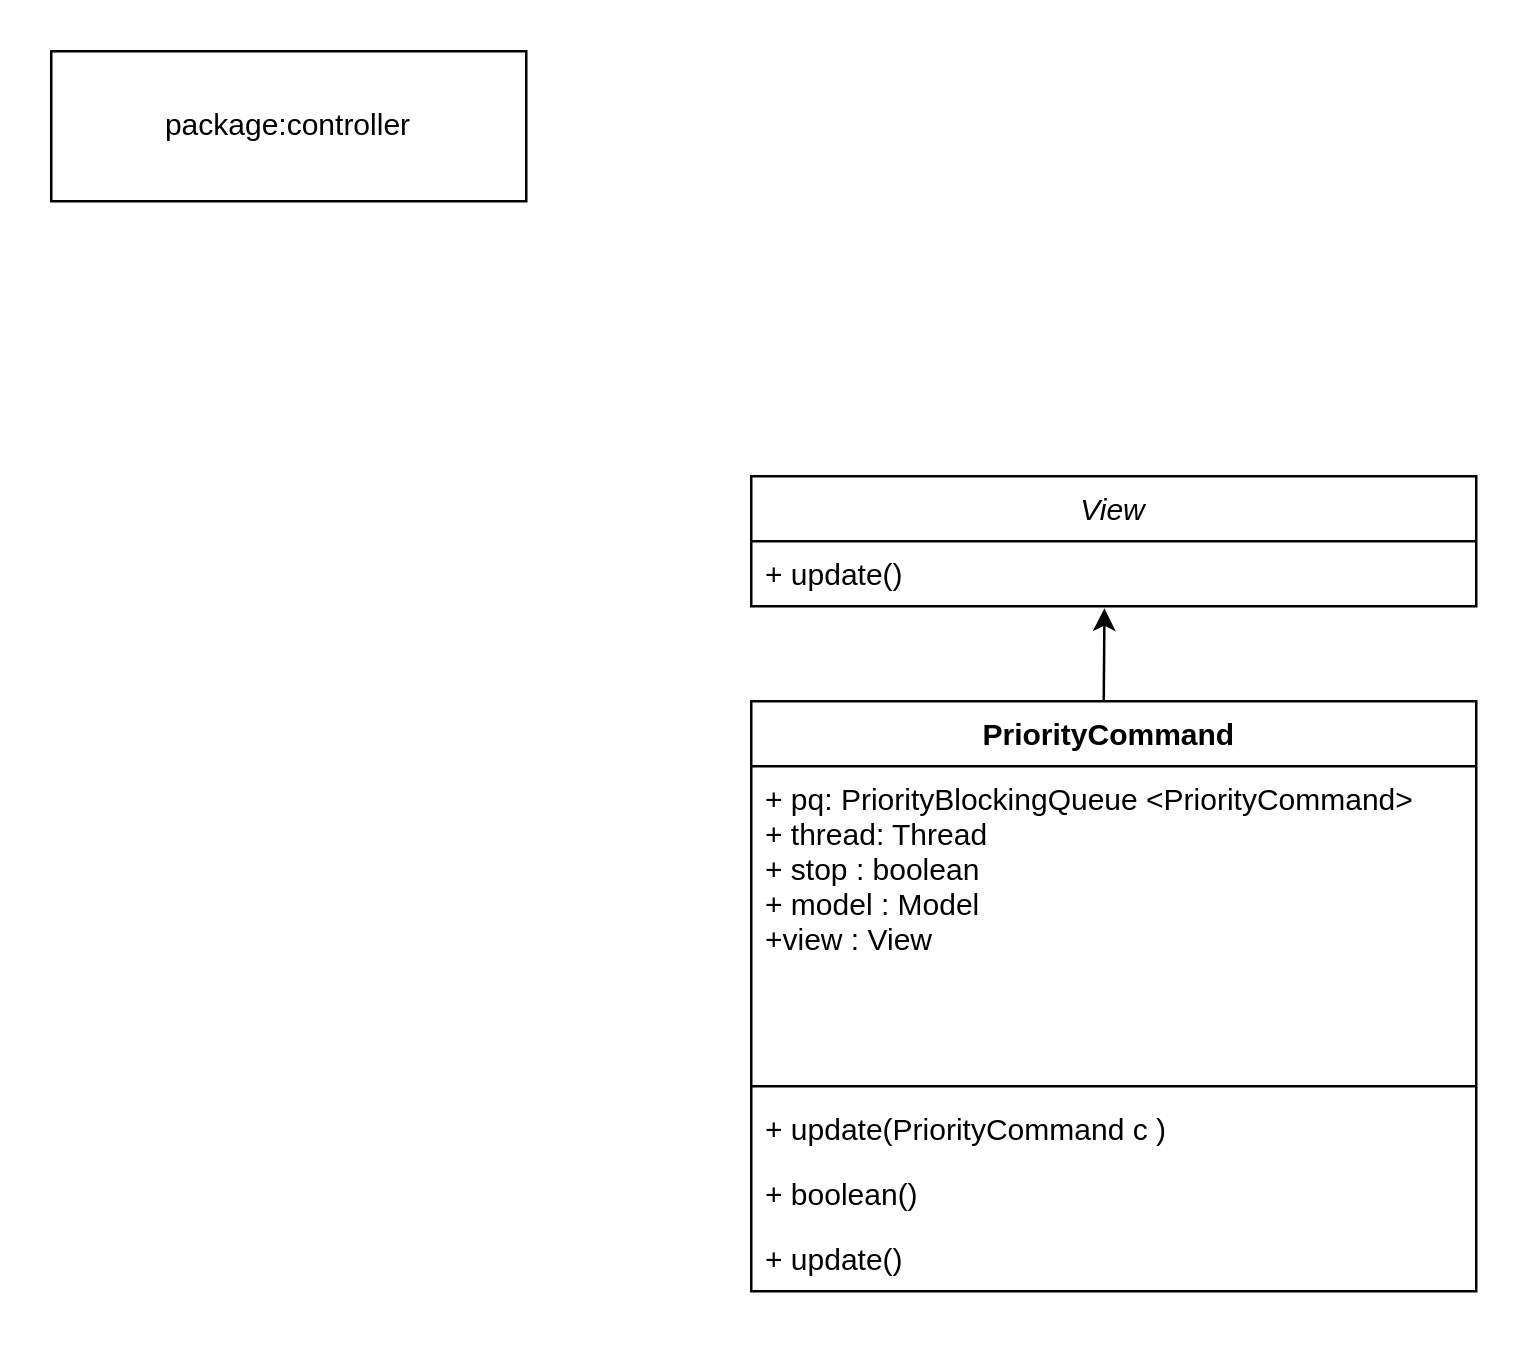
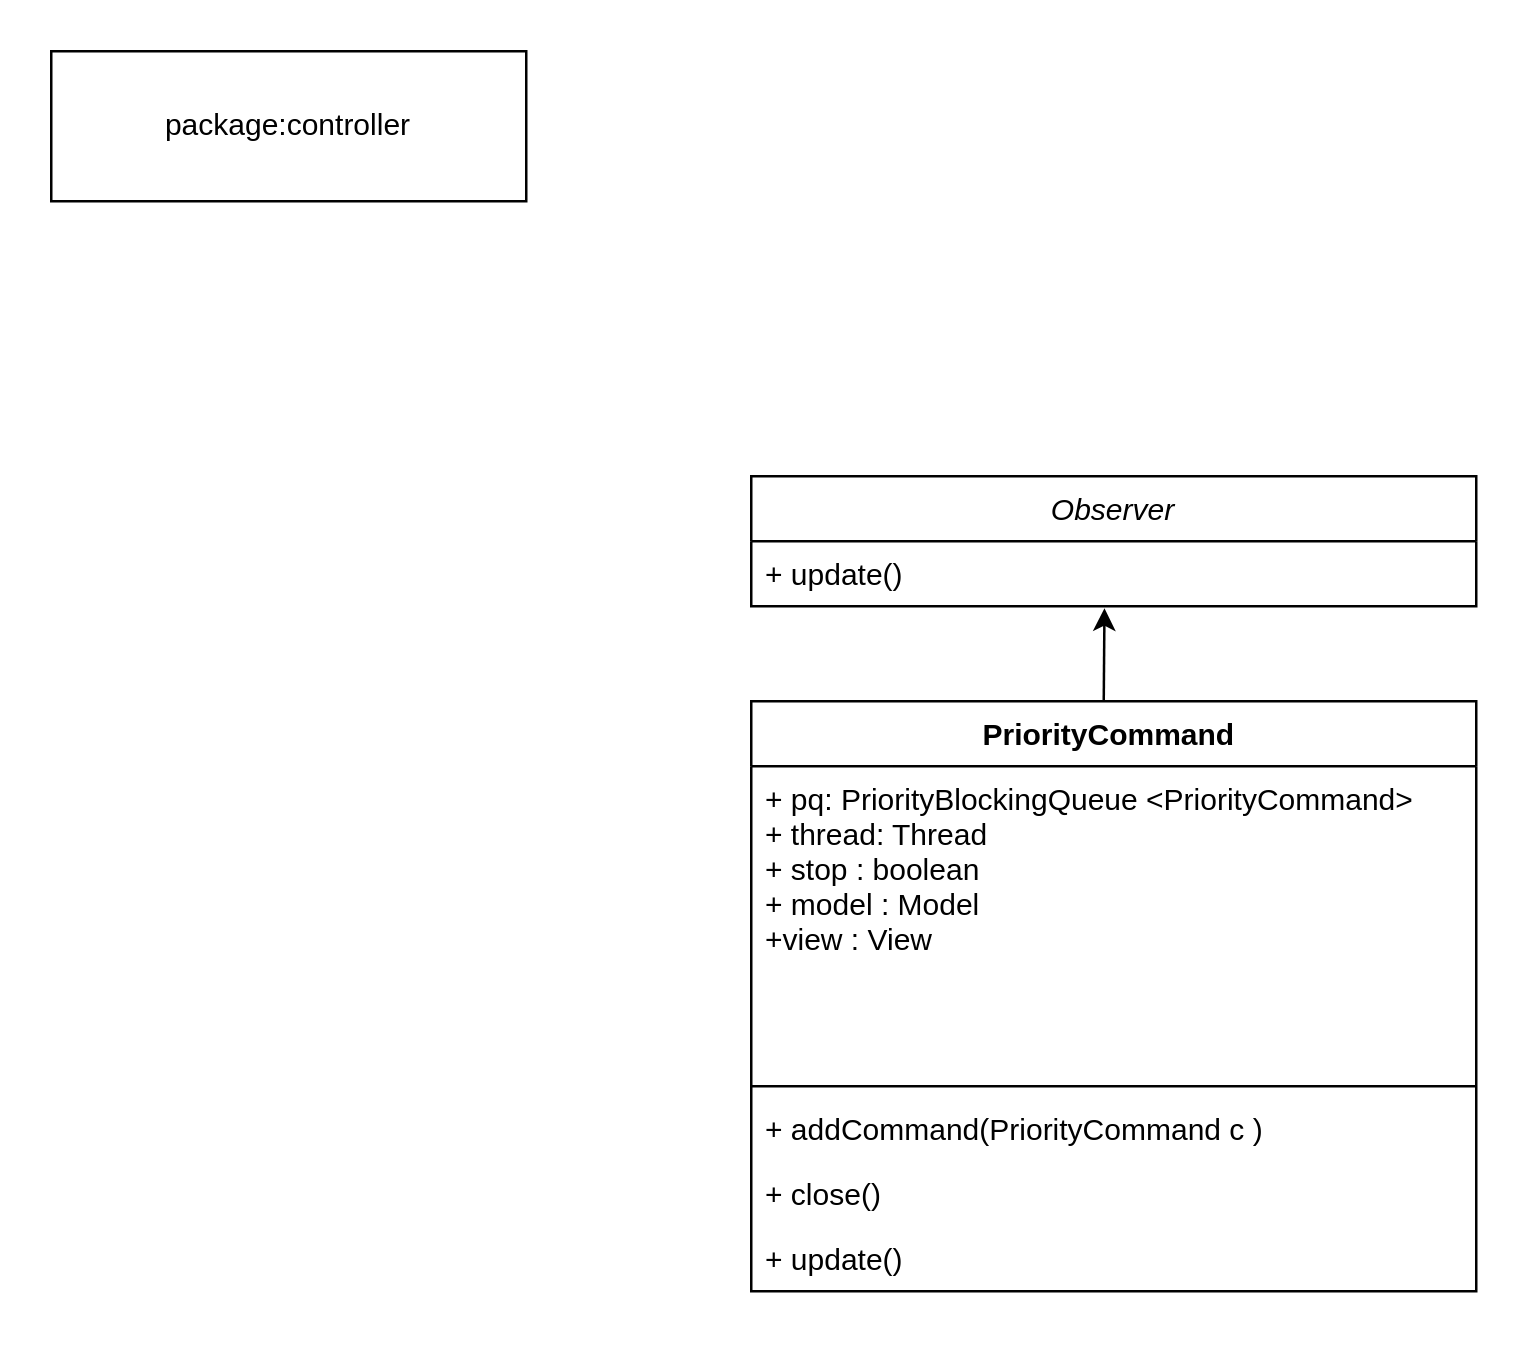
(1113, 510) -> (1113, 510)
(985, 1130) -> (1018, 1130)
(850, 1195) -> (833, 1195)
